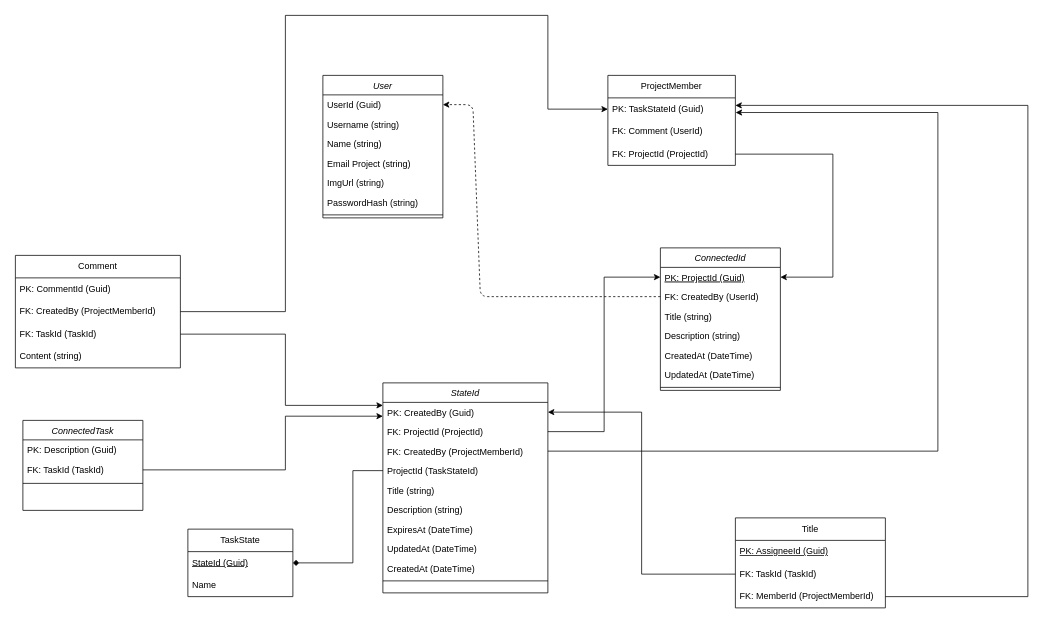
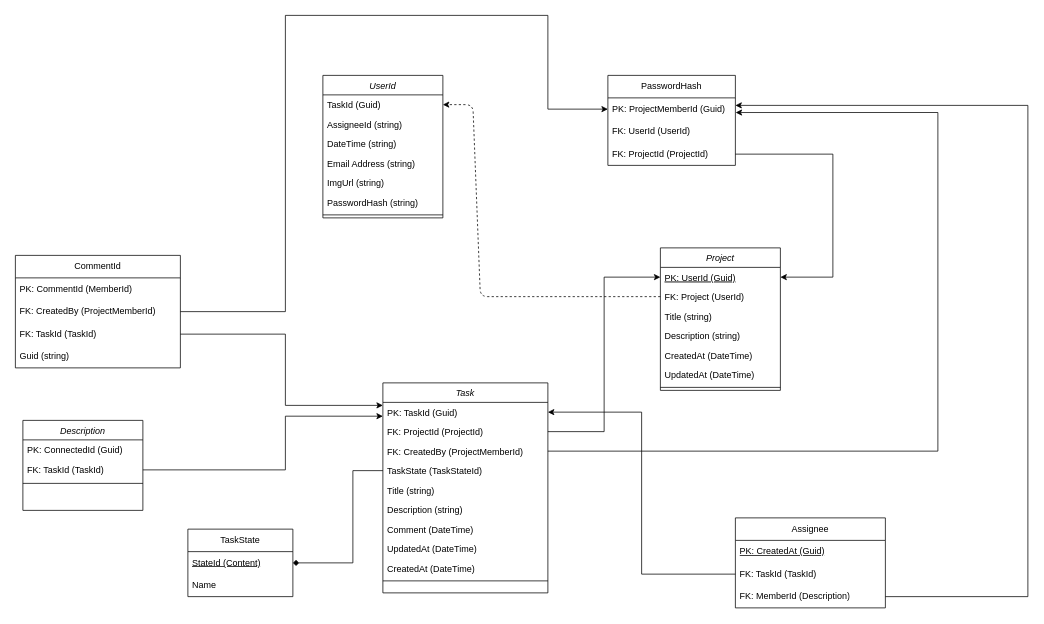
(383, 86) -> (383, 86)
(672, 87) -> (672, 87)
(357, 105) -> (357, 105)
(663, 109) -> (672, 109)
(368, 125) -> (371, 125)
(659, 132) -> (657, 132)
(357, 144) -> (366, 144)
(377, 164) -> (377, 164)
(720, 258) -> (720, 258)
(98, 267) -> (98, 267)
(710, 278) -> (703, 278)
(66, 289) -> (77, 289)
(716, 297) -> (711, 297)
(58, 357) -> (49, 357)
(465, 393) -> (465, 393)
(433, 413) -> (425, 413)
(83, 431) -> (83, 431)
(75, 450) -> (78, 450)
(444, 471) -> (444, 471)
(810, 529) -> (810, 529)
(434, 530) -> (430, 530)
(787, 552) -> (786, 552)
(225, 563) -> (234, 563)
(811, 597) -> (800, 597)
